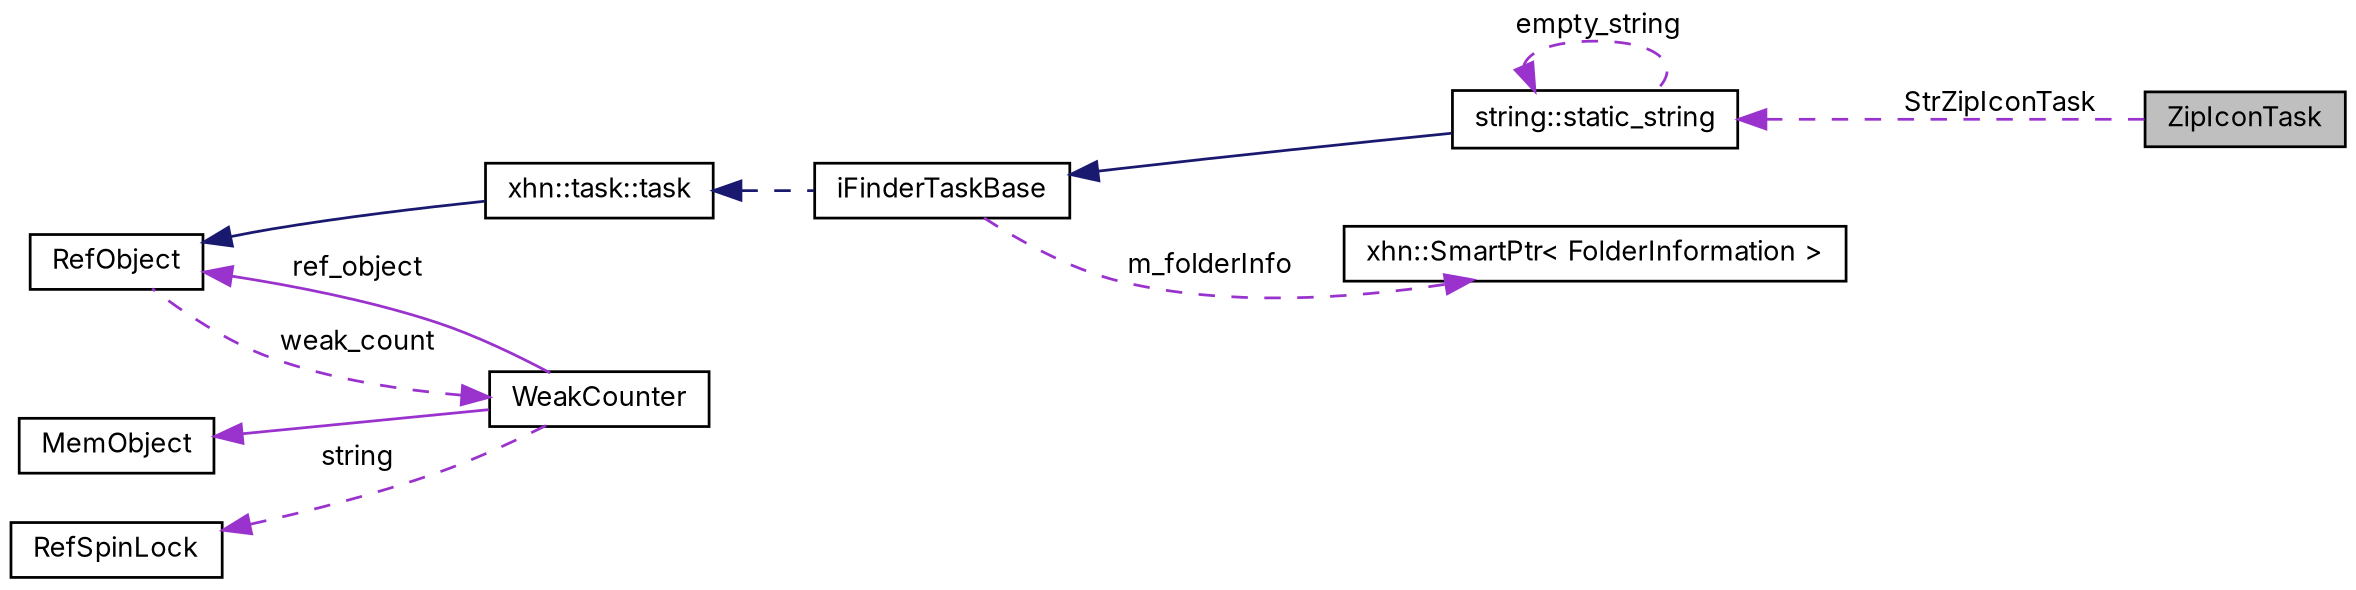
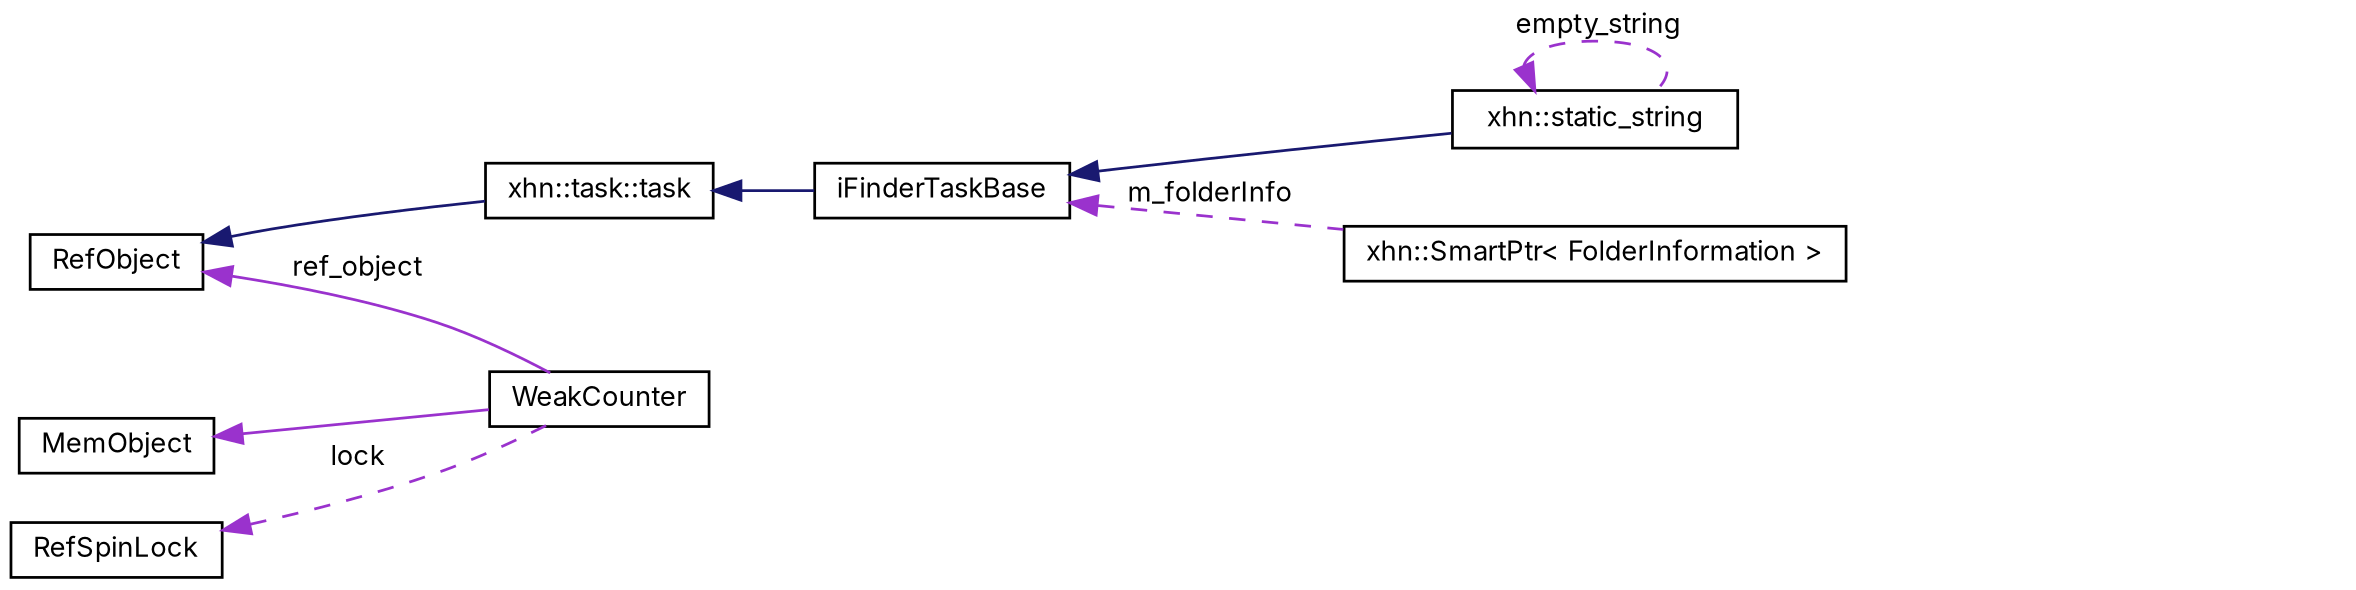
(1595, 119) -> (1595, 119)
(2245, 119) -> none
(778, 191) -> (778, 191)
(1206, 295) -> (1221, 218)
(298, 367) -> none
(354, 458) -> (354, 458)
